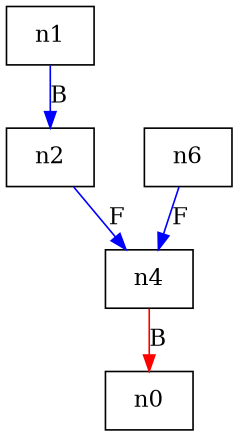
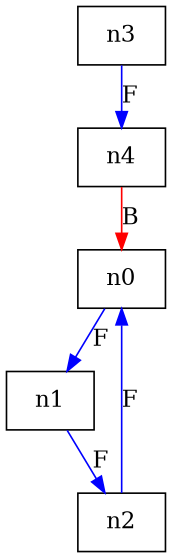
(59, 97) -> (101, 462)
(188, 157) -> (122, 36)
(95, 212) -> (122, 409)
none -> (90, 333)
